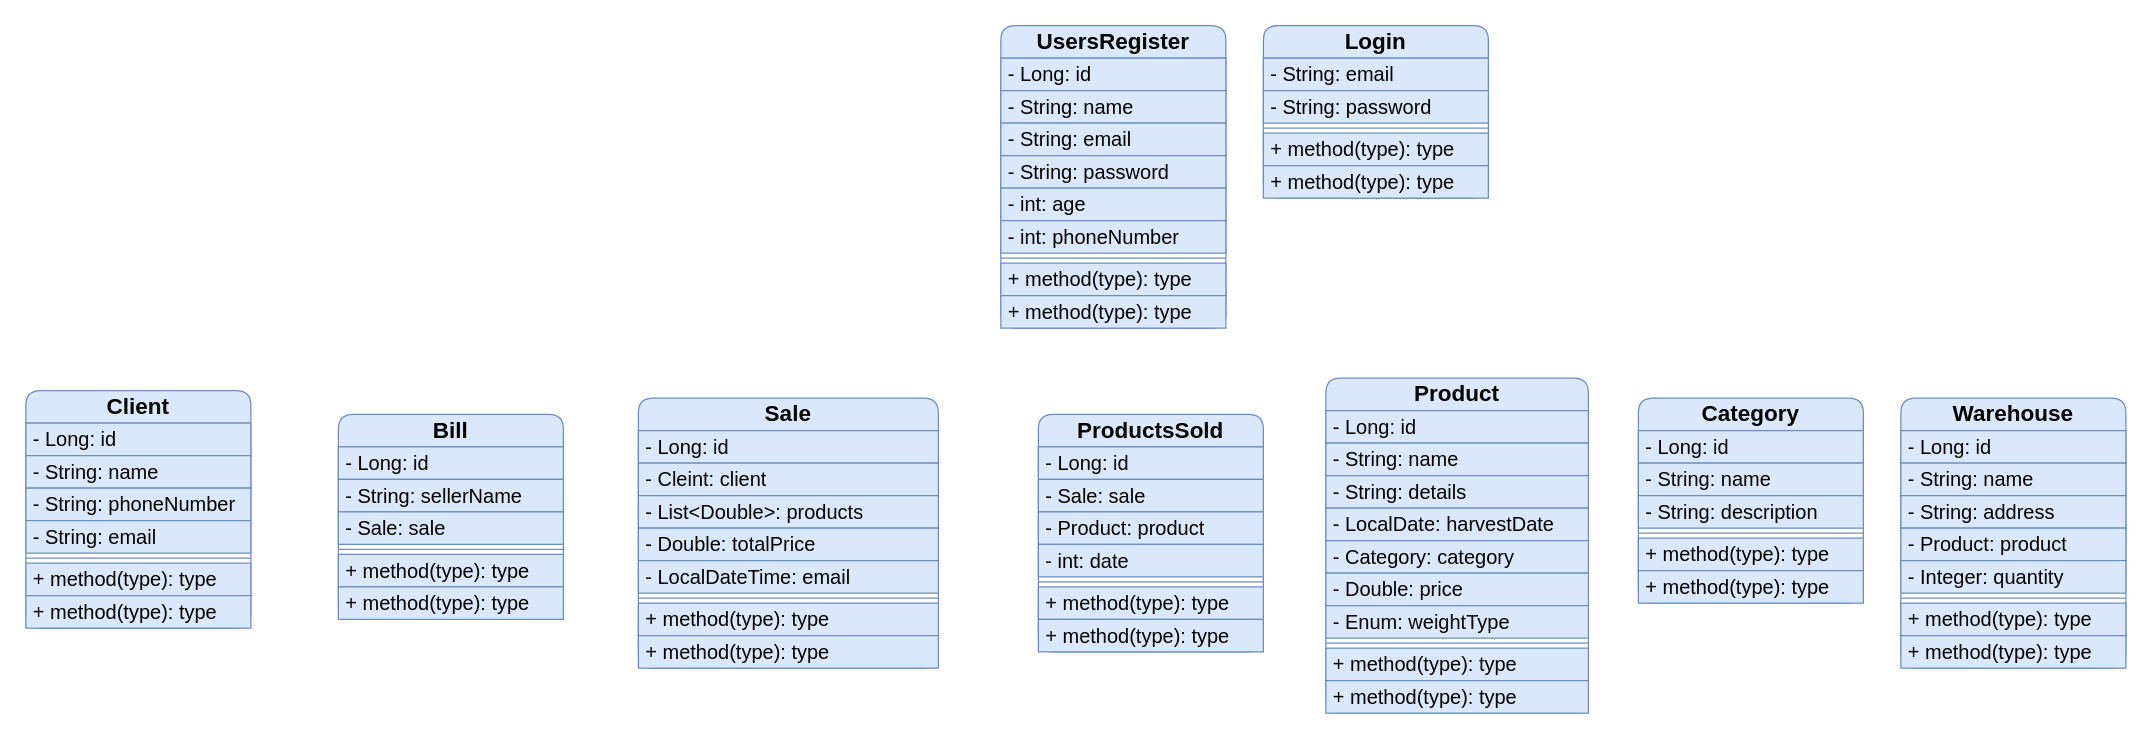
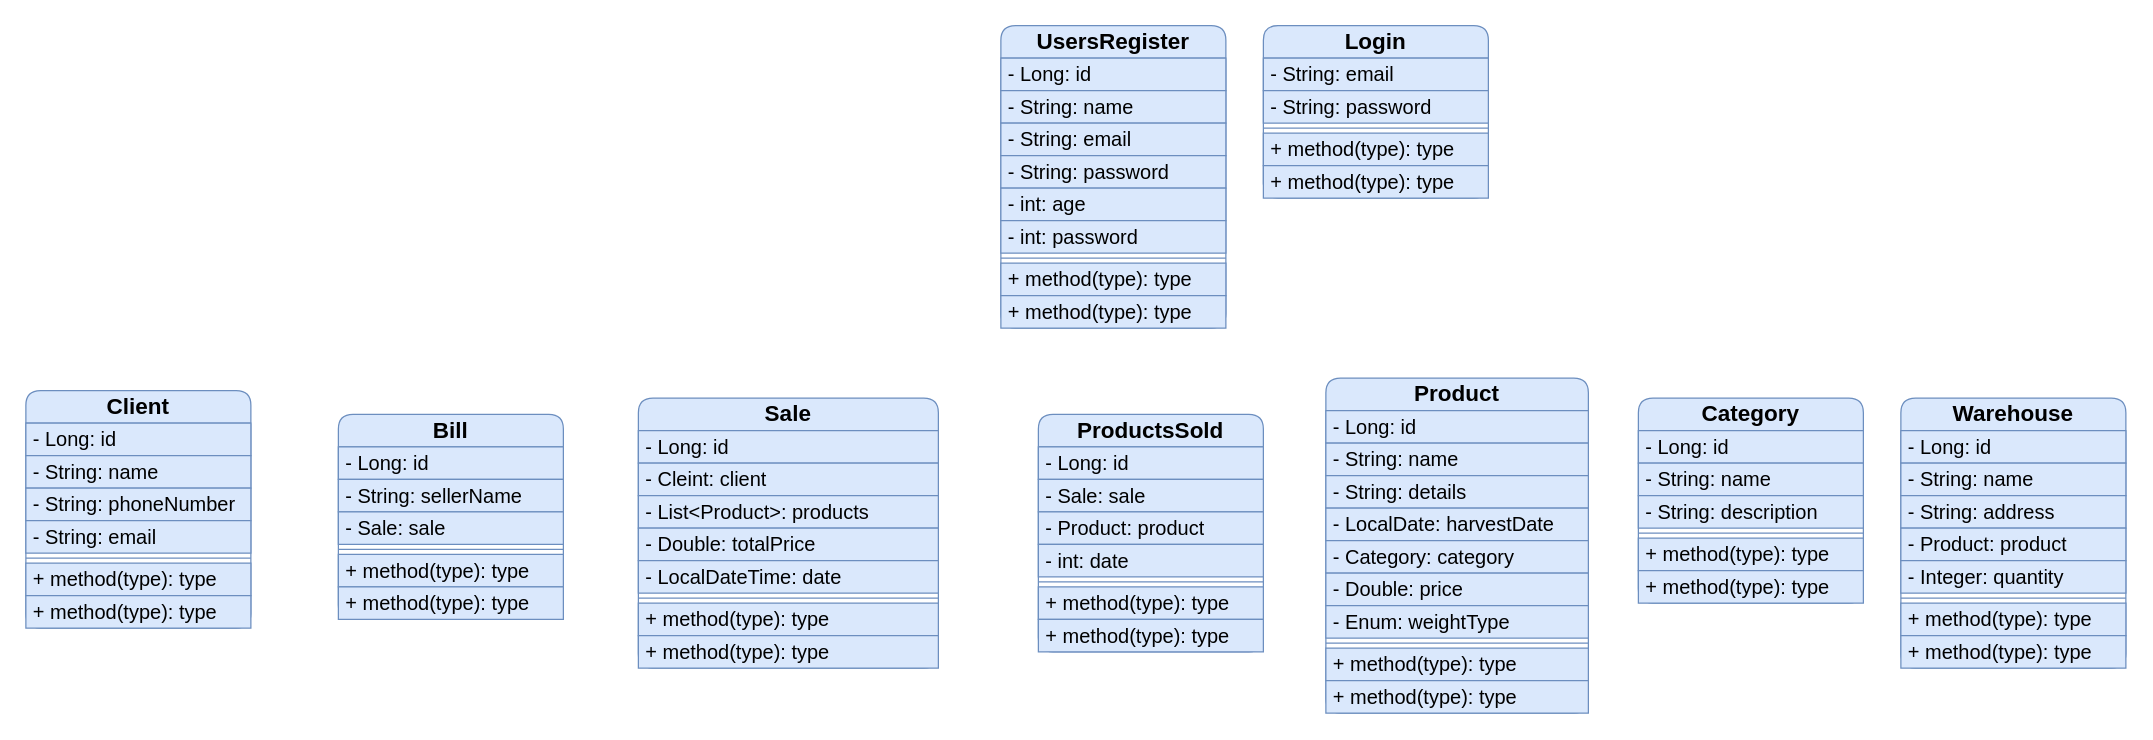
(1099, 237) -> (1082, 237)
(767, 512) -> (775, 512)
(751, 577) -> (750, 577)
